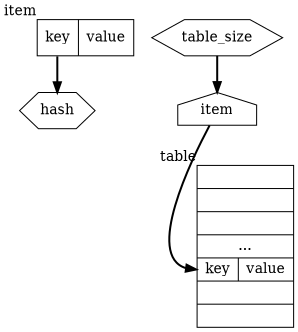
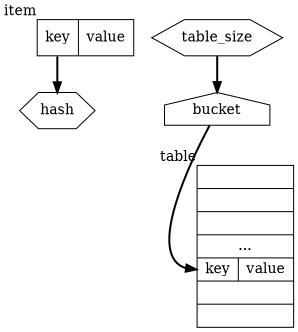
(217, 111) -> (217, 111)
